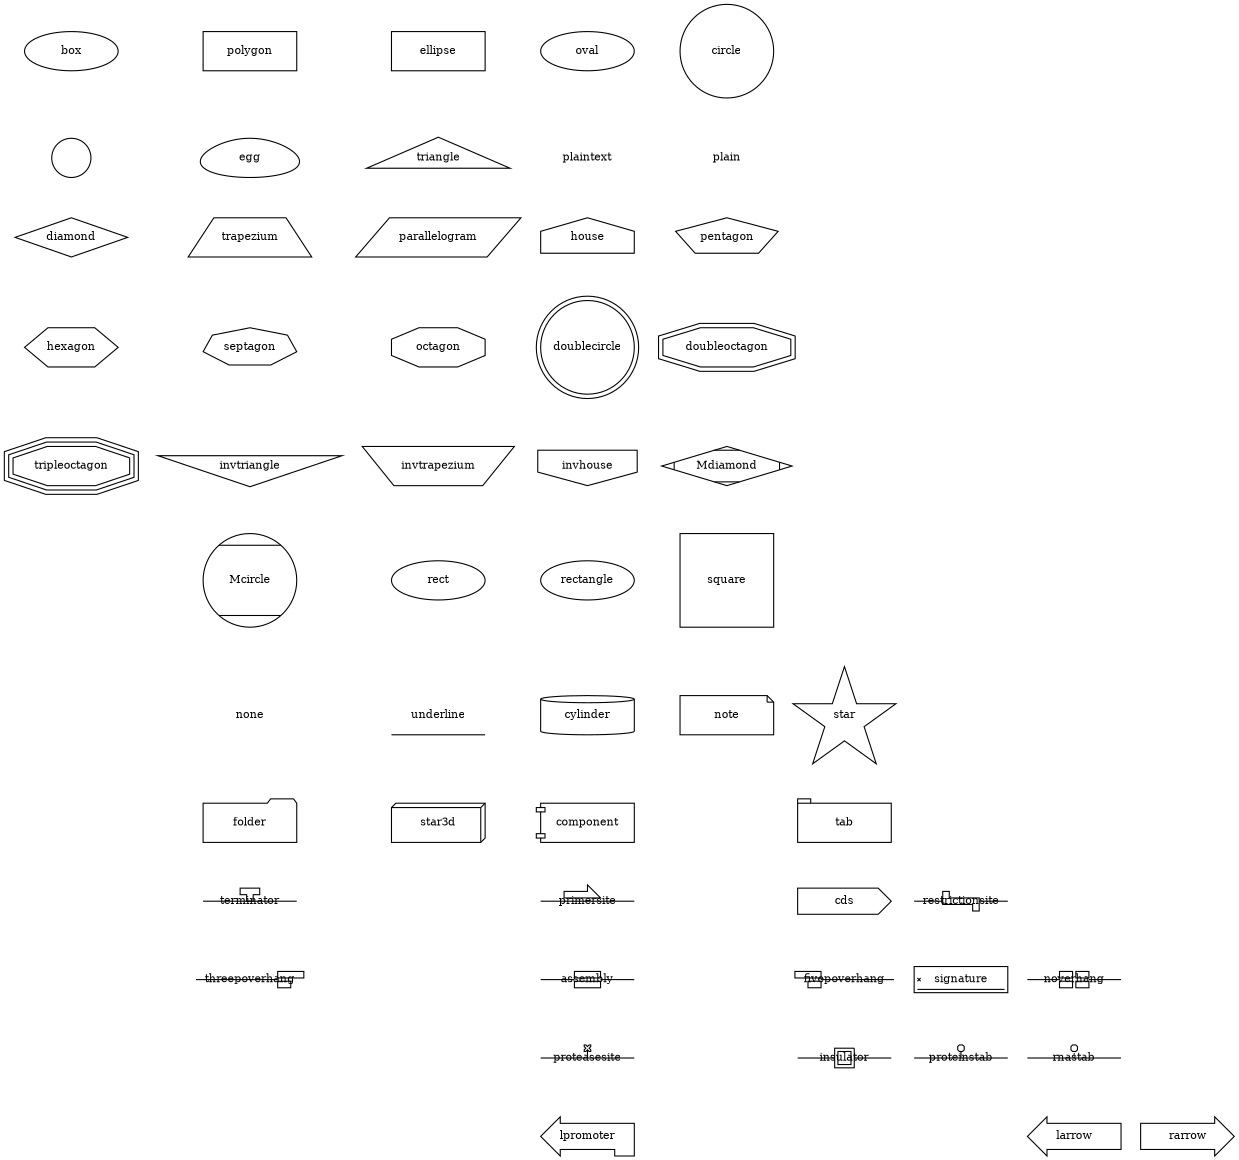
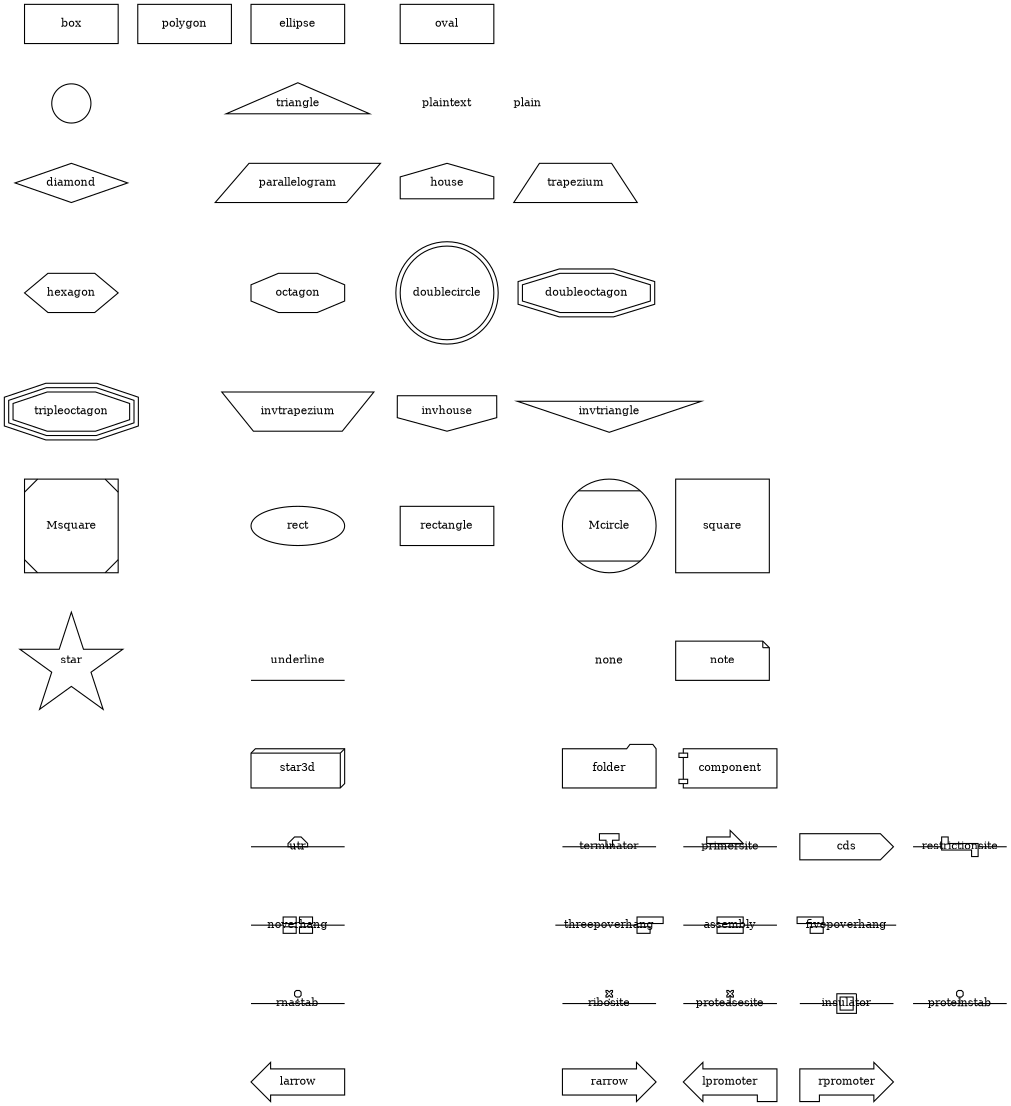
(71, 51) -> (71, 24)
(587, 51) -> (447, 24)
(727, 51) -> none
(250, 158) -> none
(727, 237) -> none
(250, 347) -> none
(727, 466) -> none
none -> (71, 526)
(587, 580) -> (447, 526)
(587, 715) -> none
(844, 823) -> none
none -> (298, 847)
(961, 980) -> none
none -> (609, 1004)
none -> (847, 1082)
